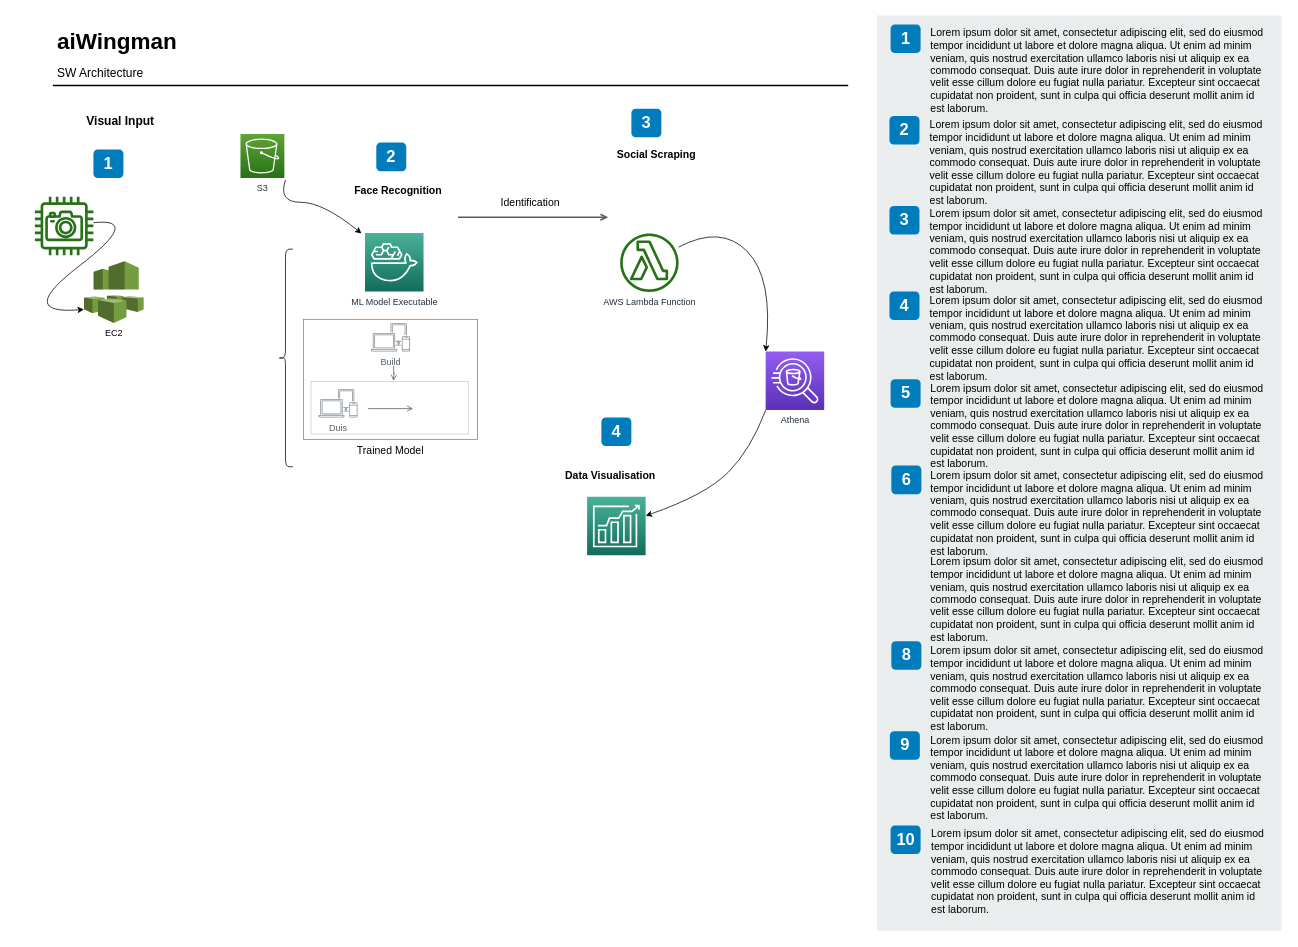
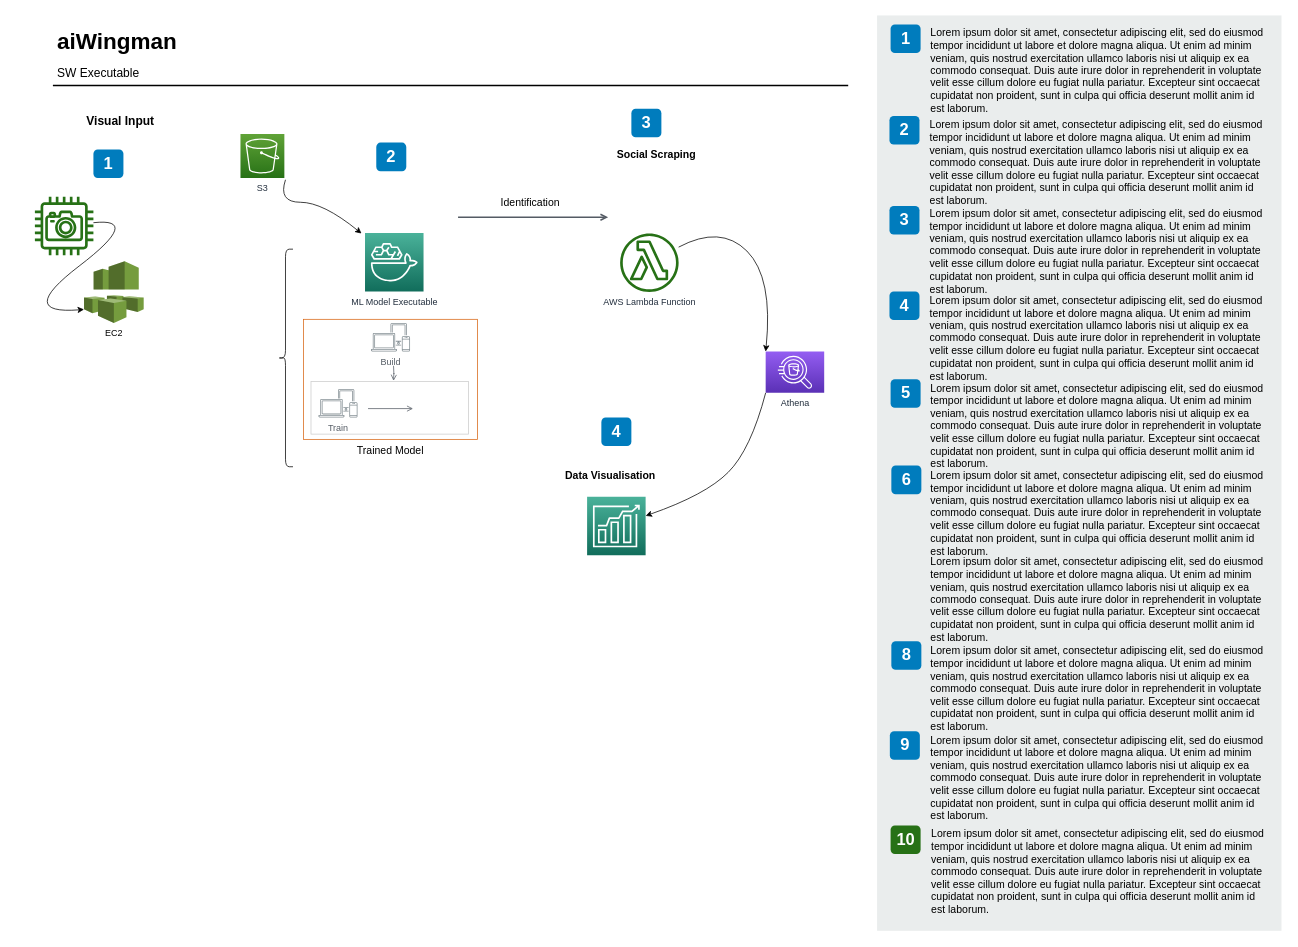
(105, 73) -> (98, 73)
(405, 189) -> none
(795, 381) -> (795, 372)
(338, 428) -> (338, 428)
(905, 839) -> (905, 839)
